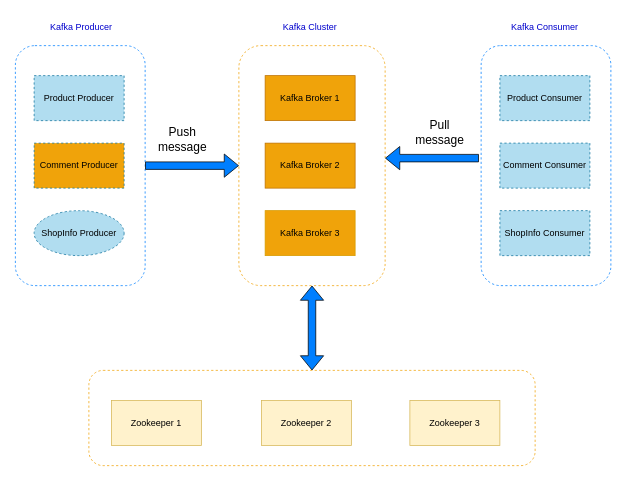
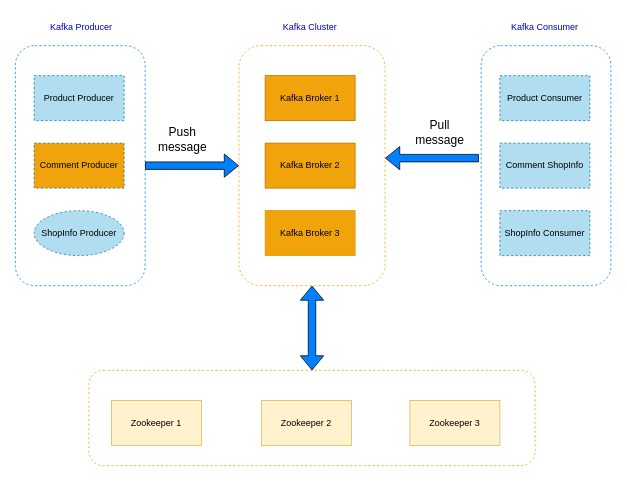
(545, 165) -> (545, 165)
